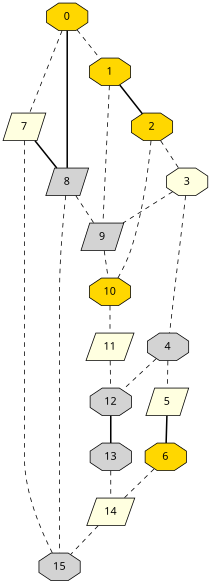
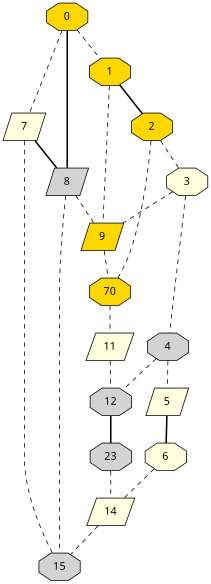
(102, 237) -> (102, 237)
(110, 292) -> (110, 292)
(111, 457) -> (111, 457)
(166, 457) -> (166, 457)
